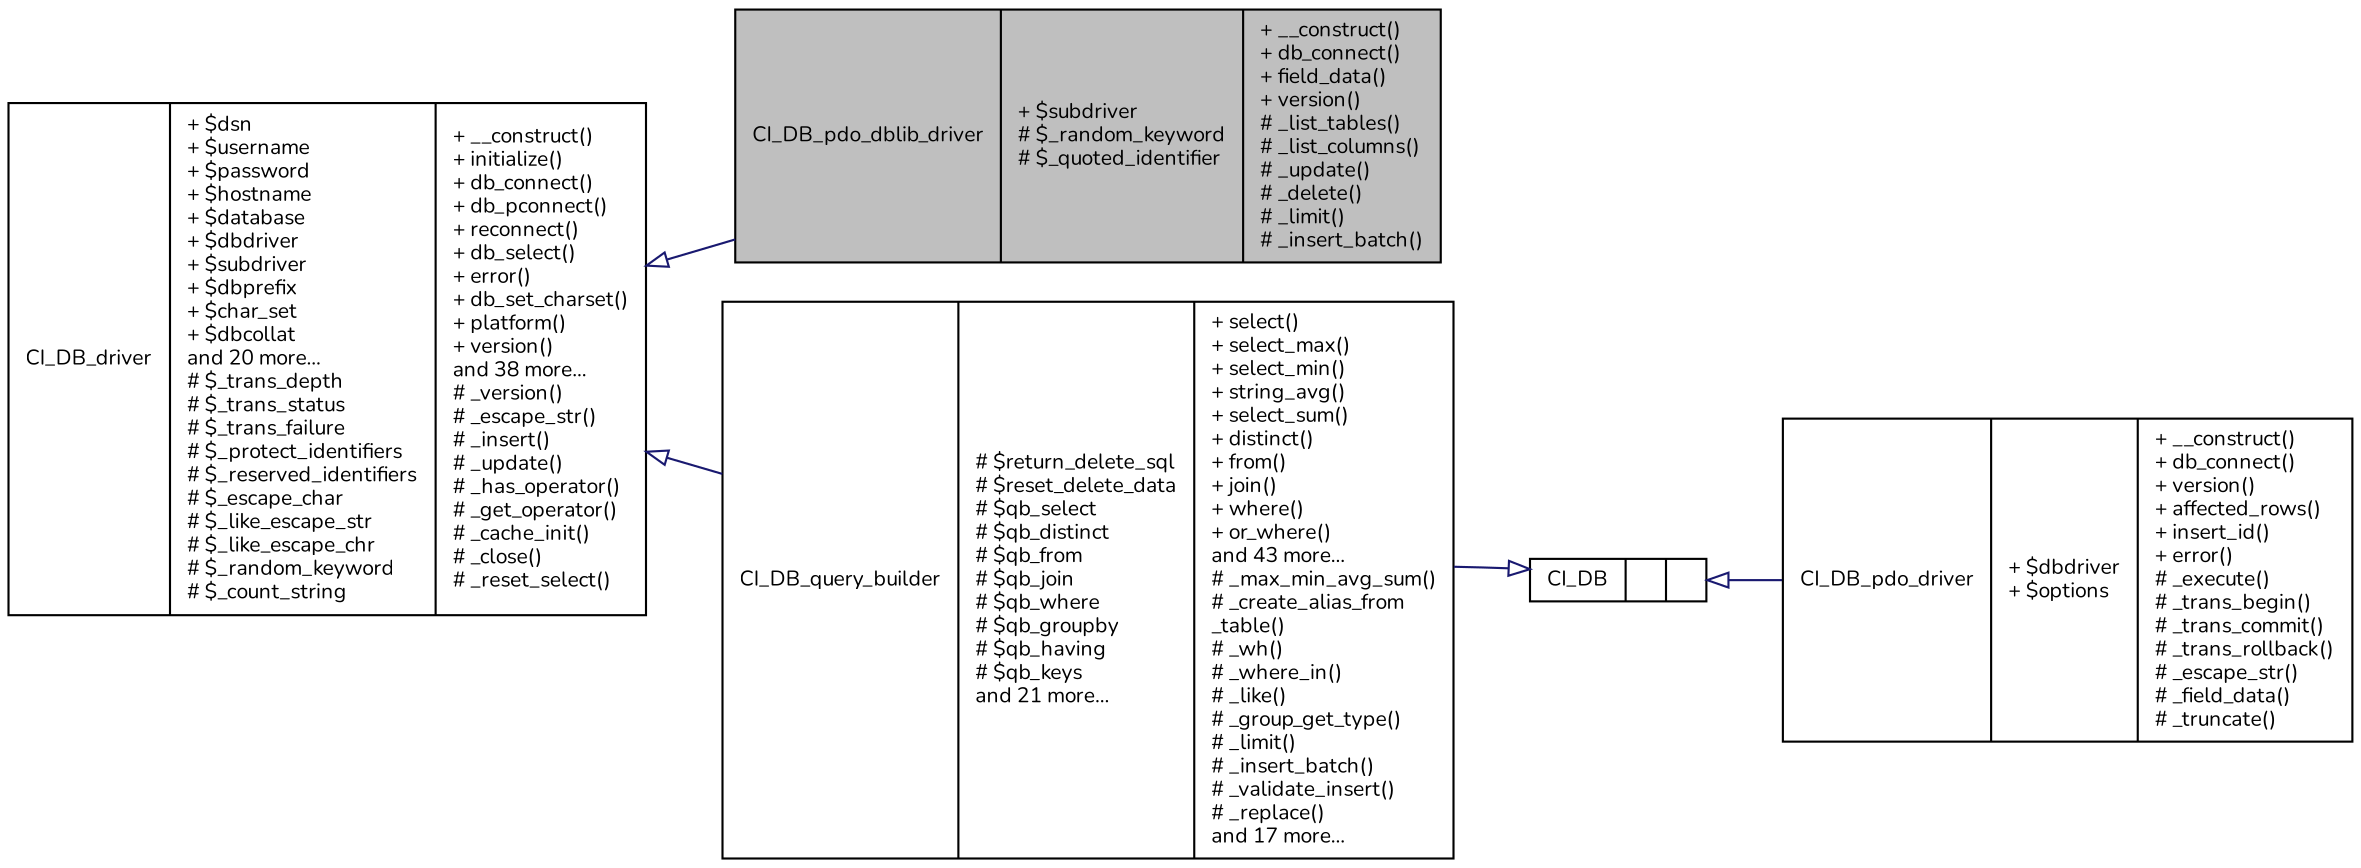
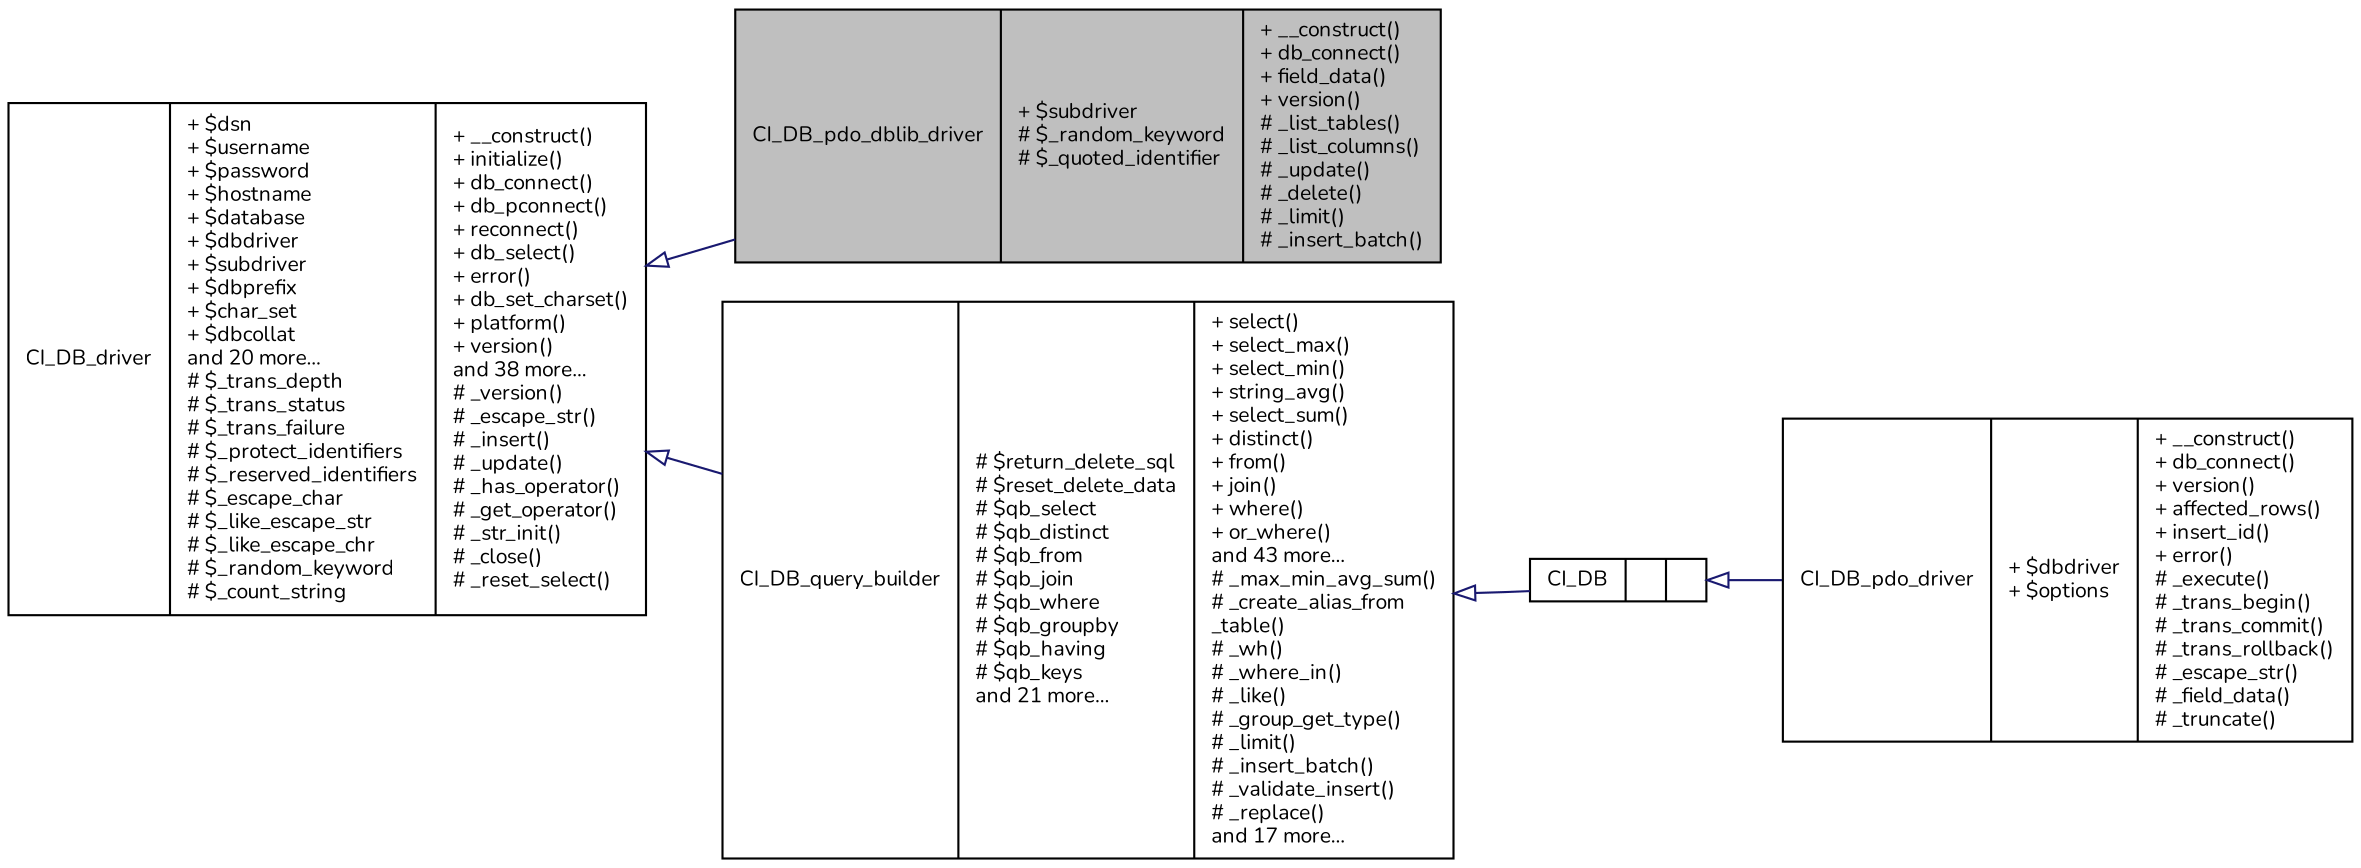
(522, 533) -> (508, 533)
(1481, 567) -> (1503, 592)
